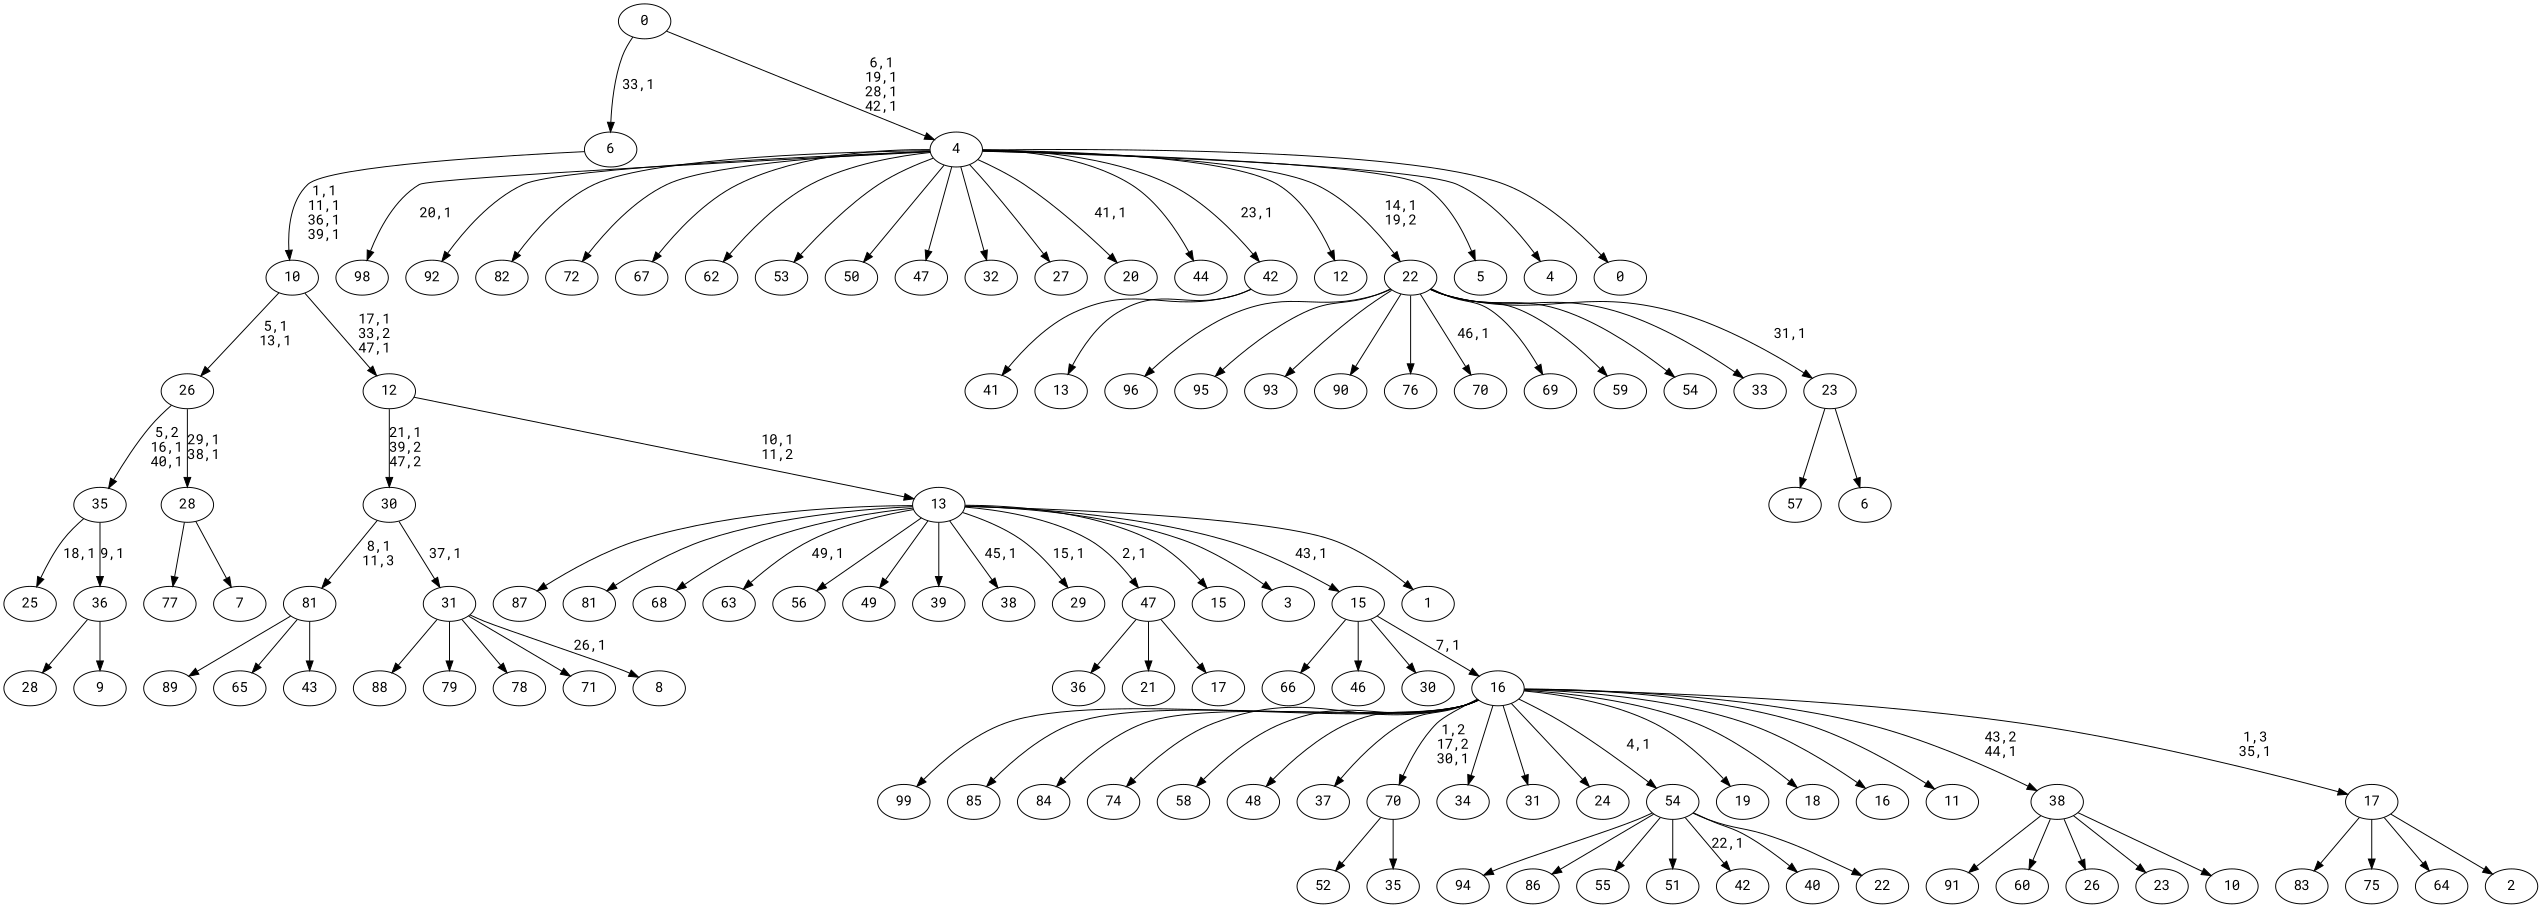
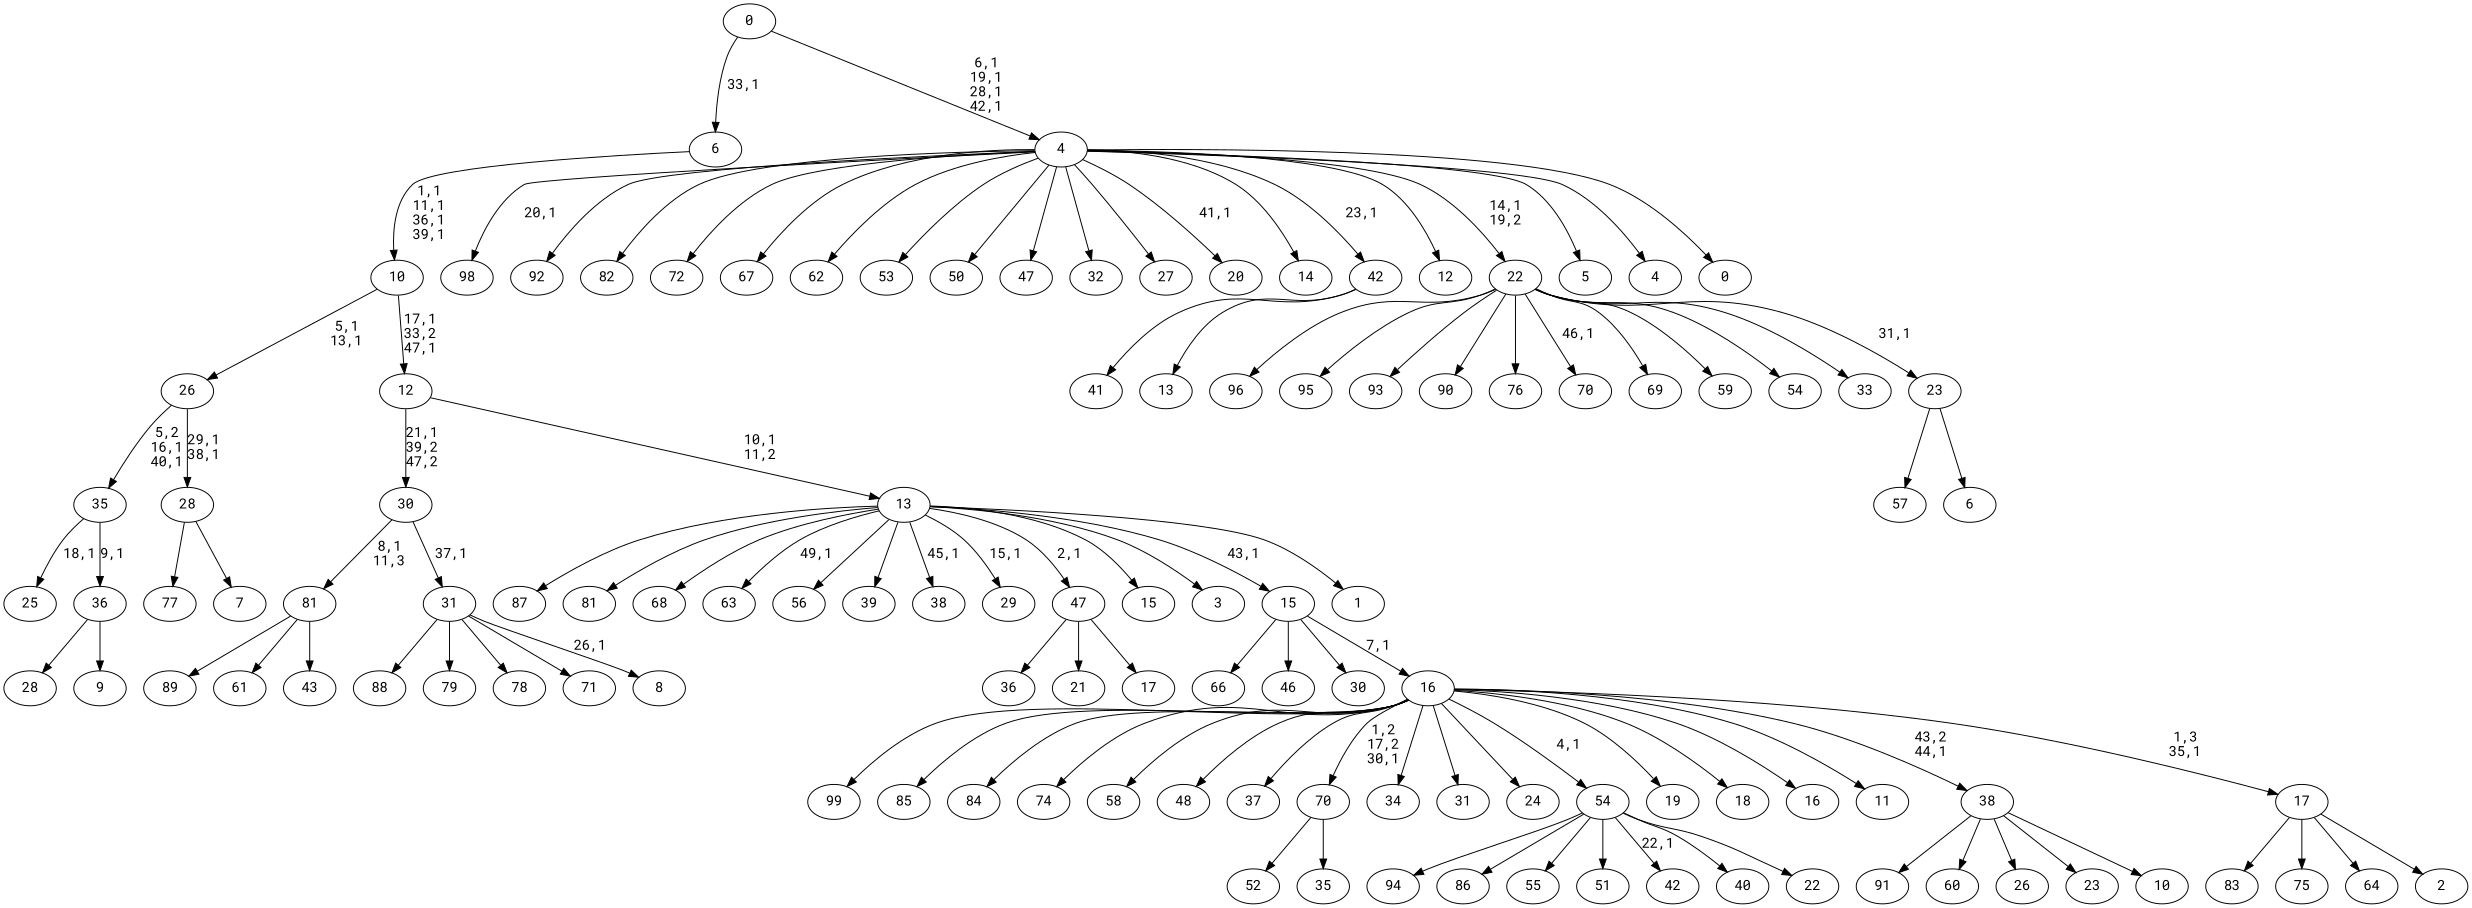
(1201, 278) -> (1306, 278)
(869, 604) -> none
(240, 688) -> (240, 688)
